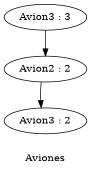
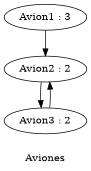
(45, 17) -> (45, 17)
none -> (50, 98)
